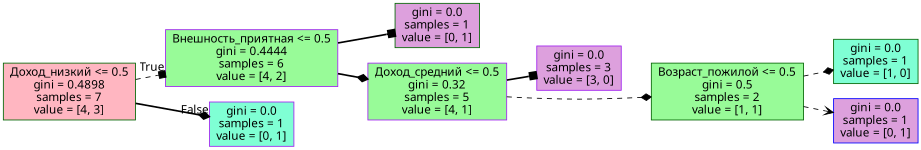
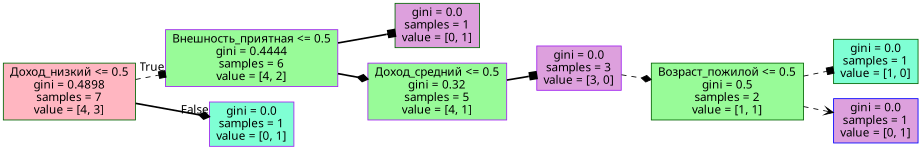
(814, 74) -> (814, 74)
(574, 99) -> (631, 76)
